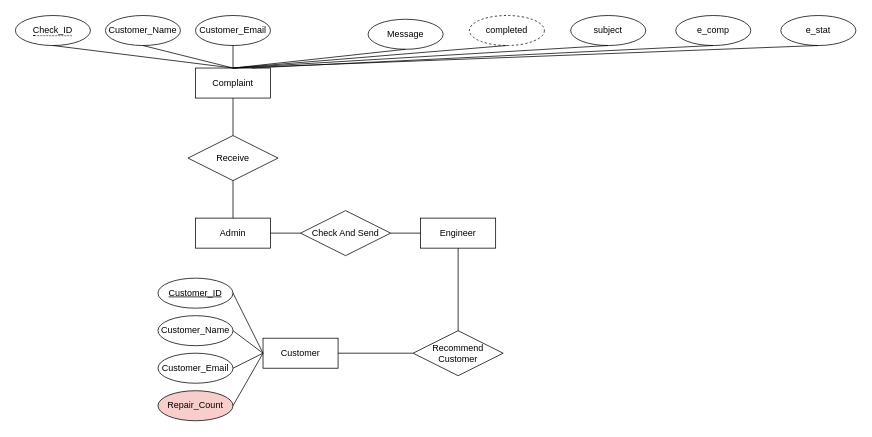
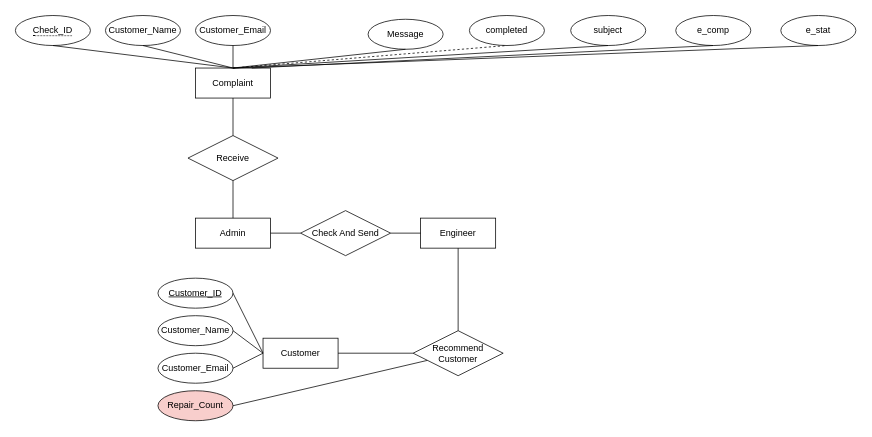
(507, 30) -> (507, 30)
(409, 53) -> (409, 53)
(248, 379) -> (330, 383)
